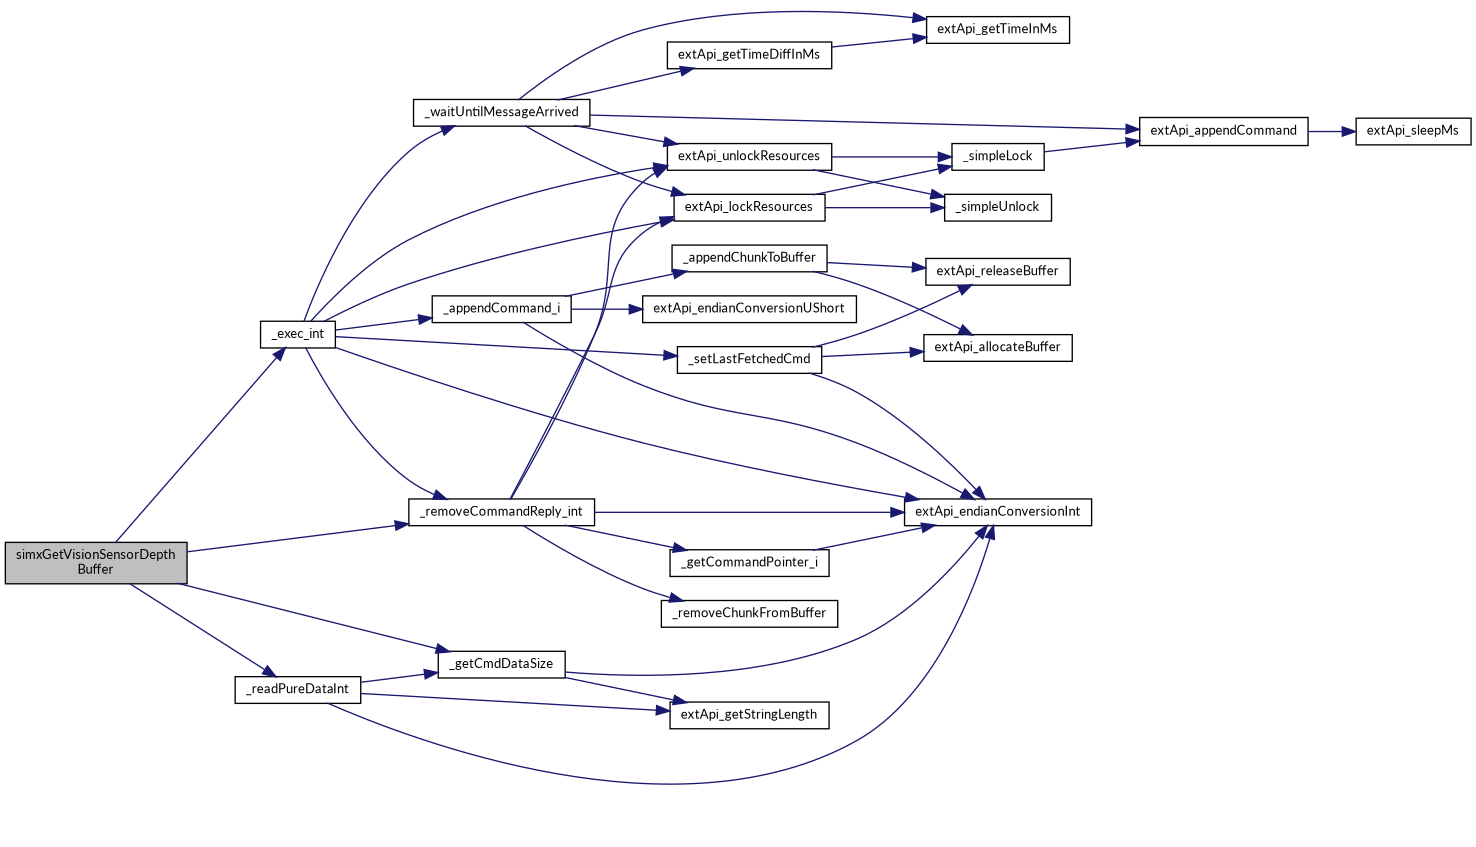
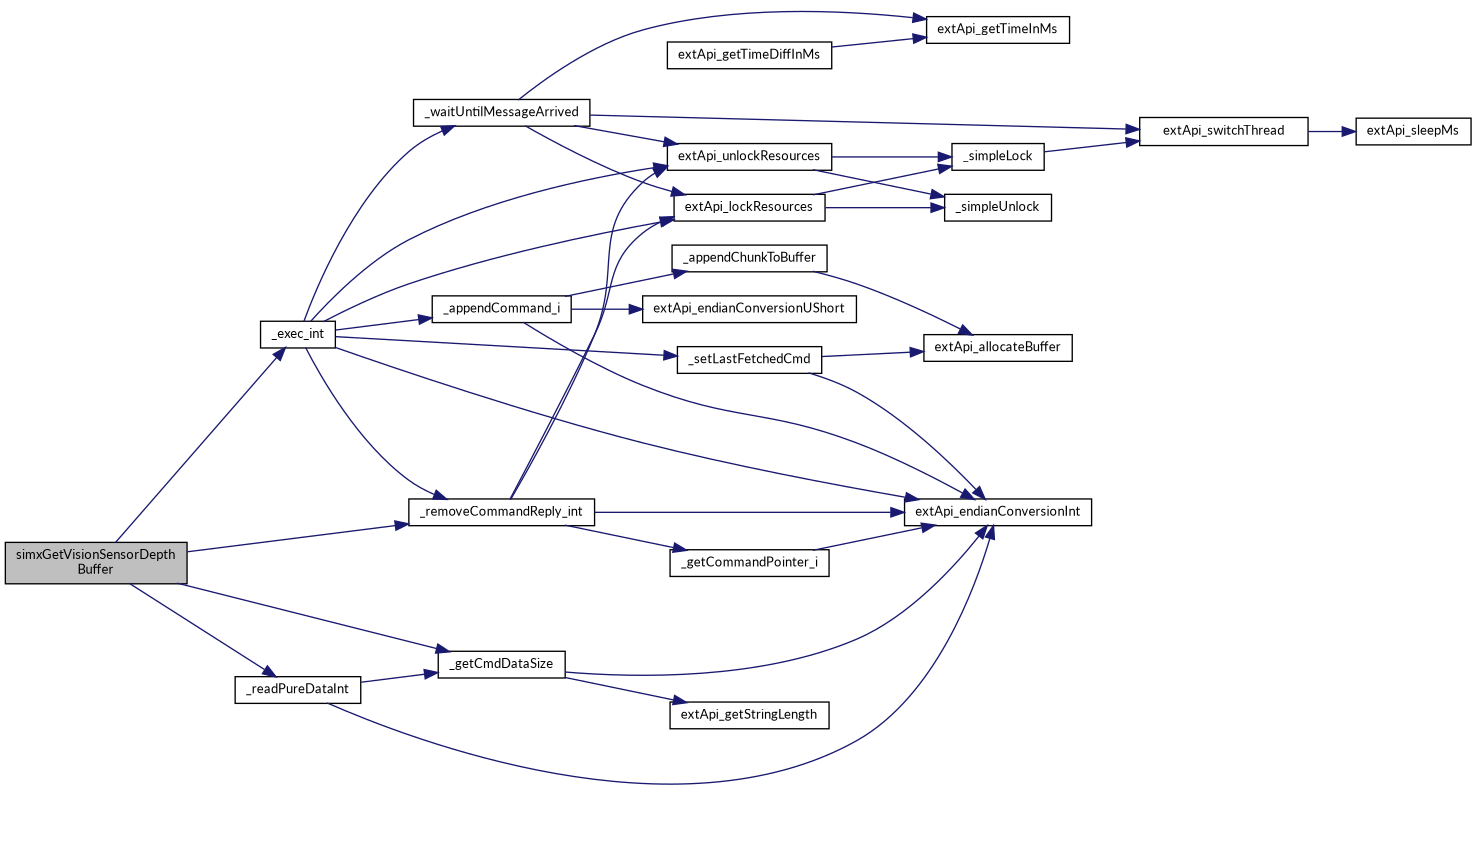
(619, 86) -> none
(1224, 132) -> (1224, 132)
(998, 272) -> none
(750, 614) -> none
(508, 702) -> none
